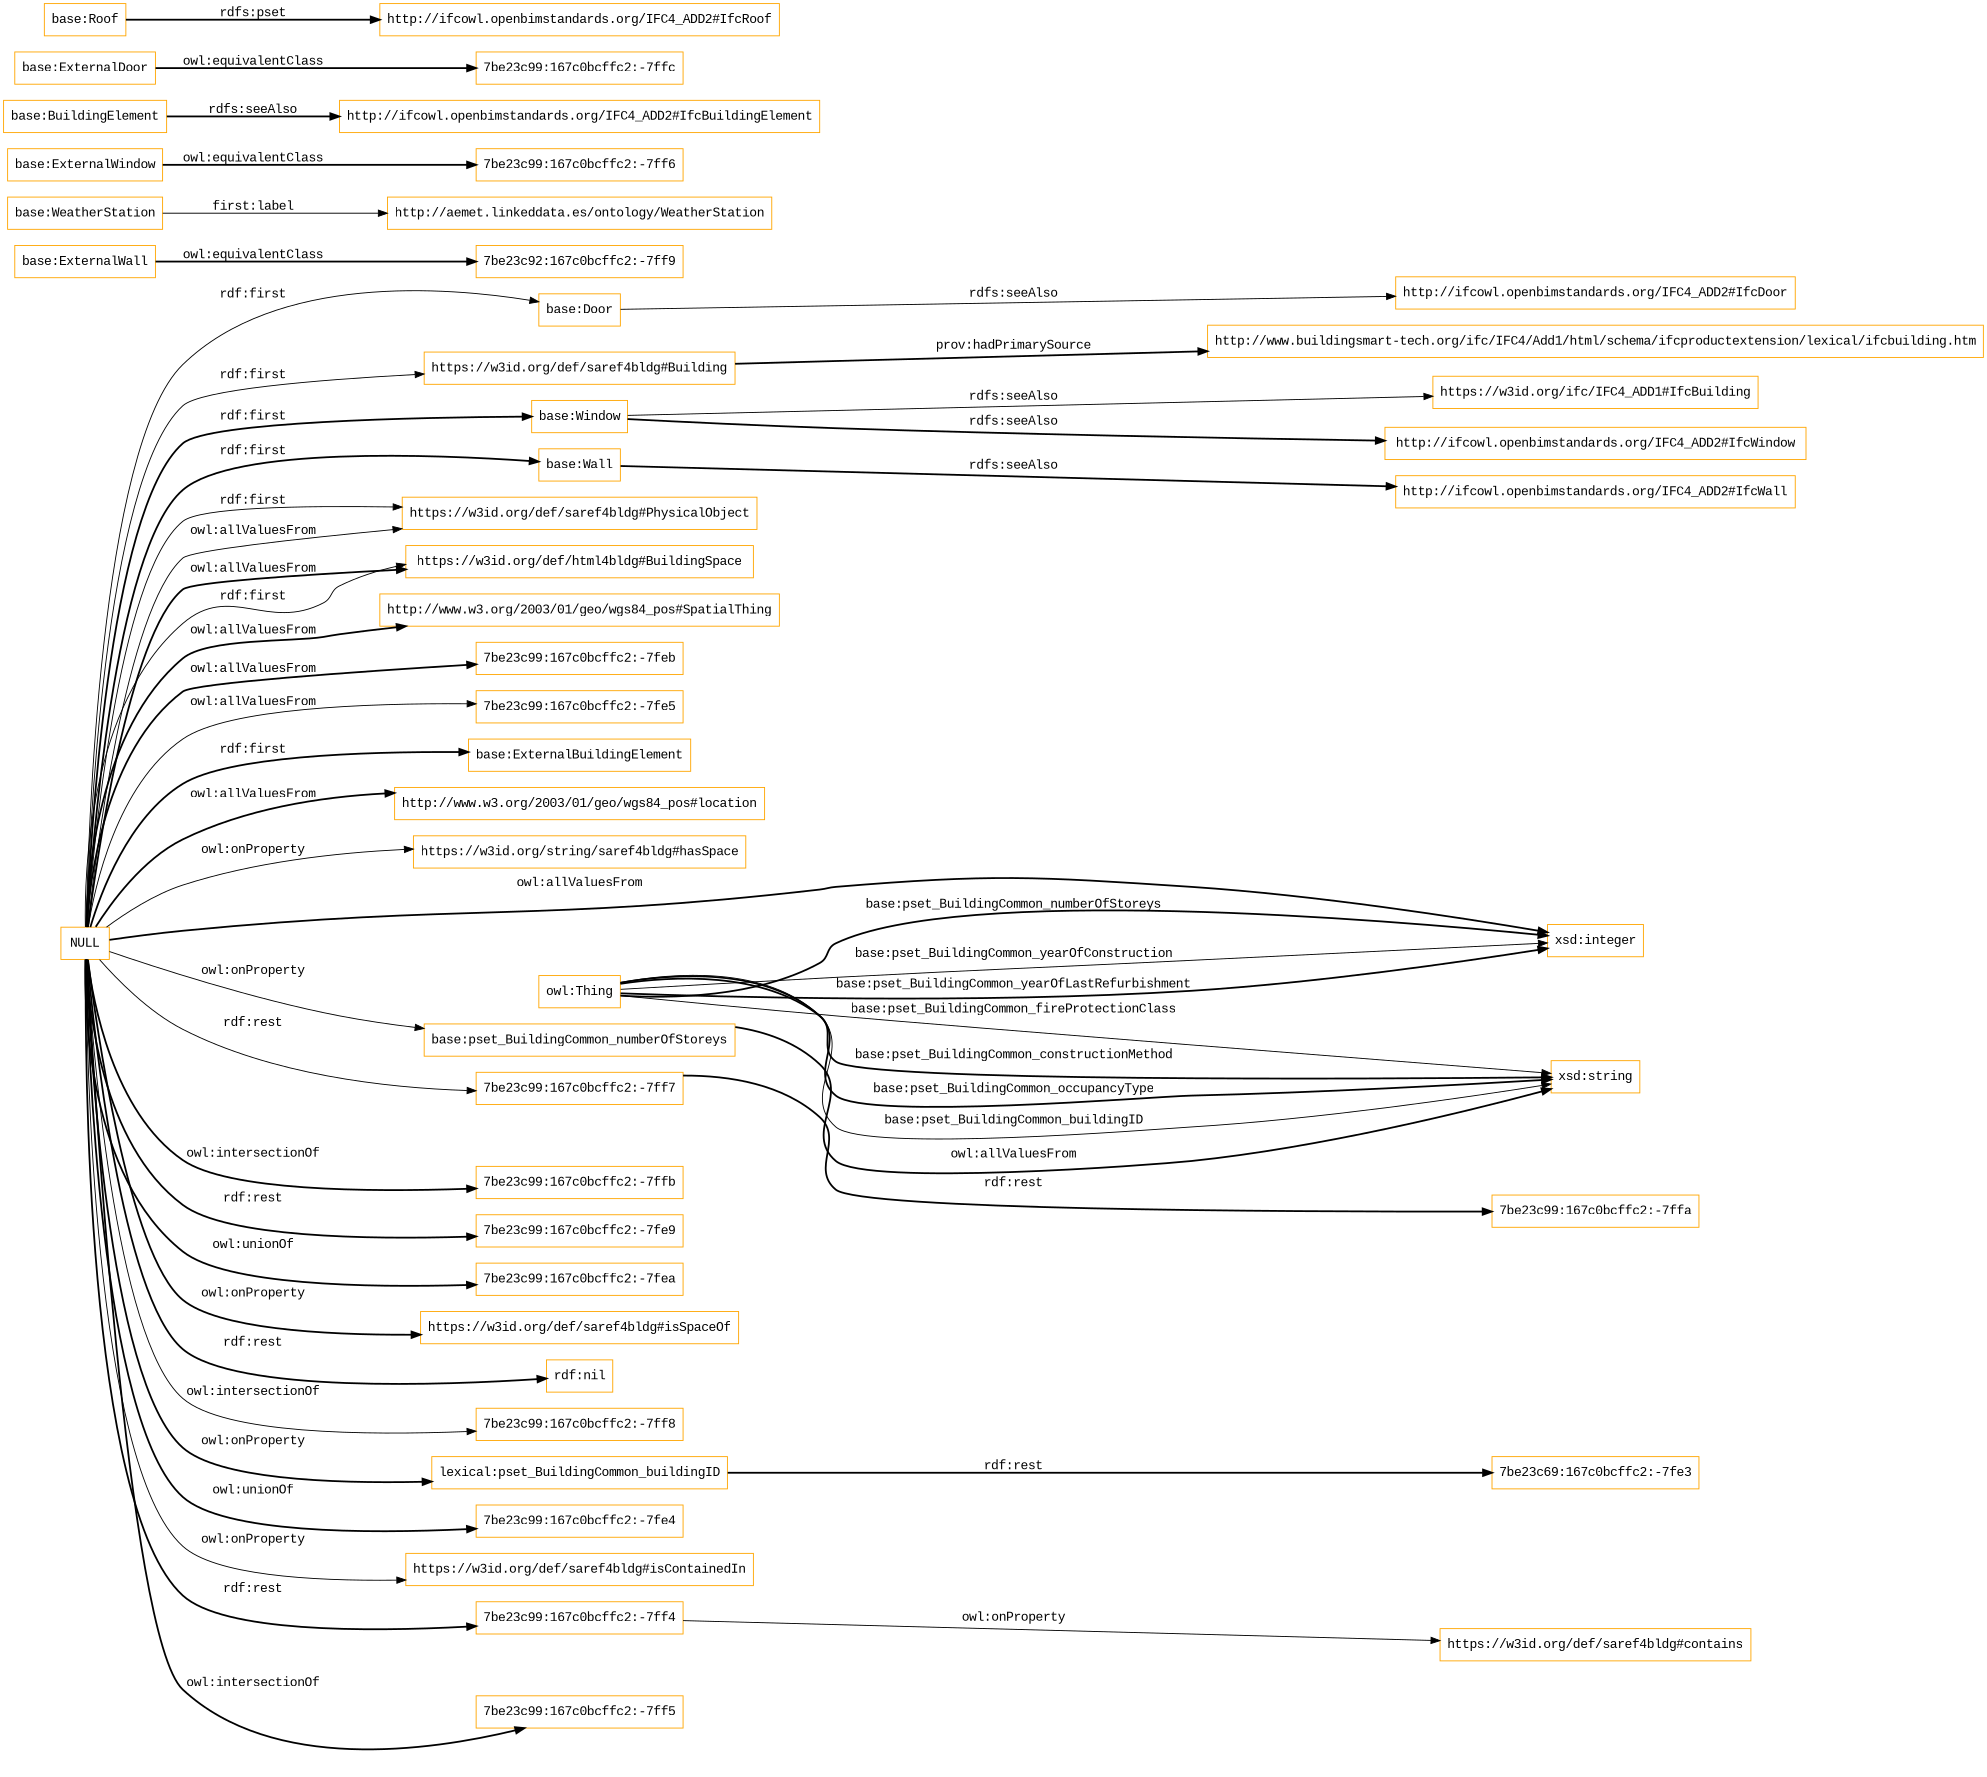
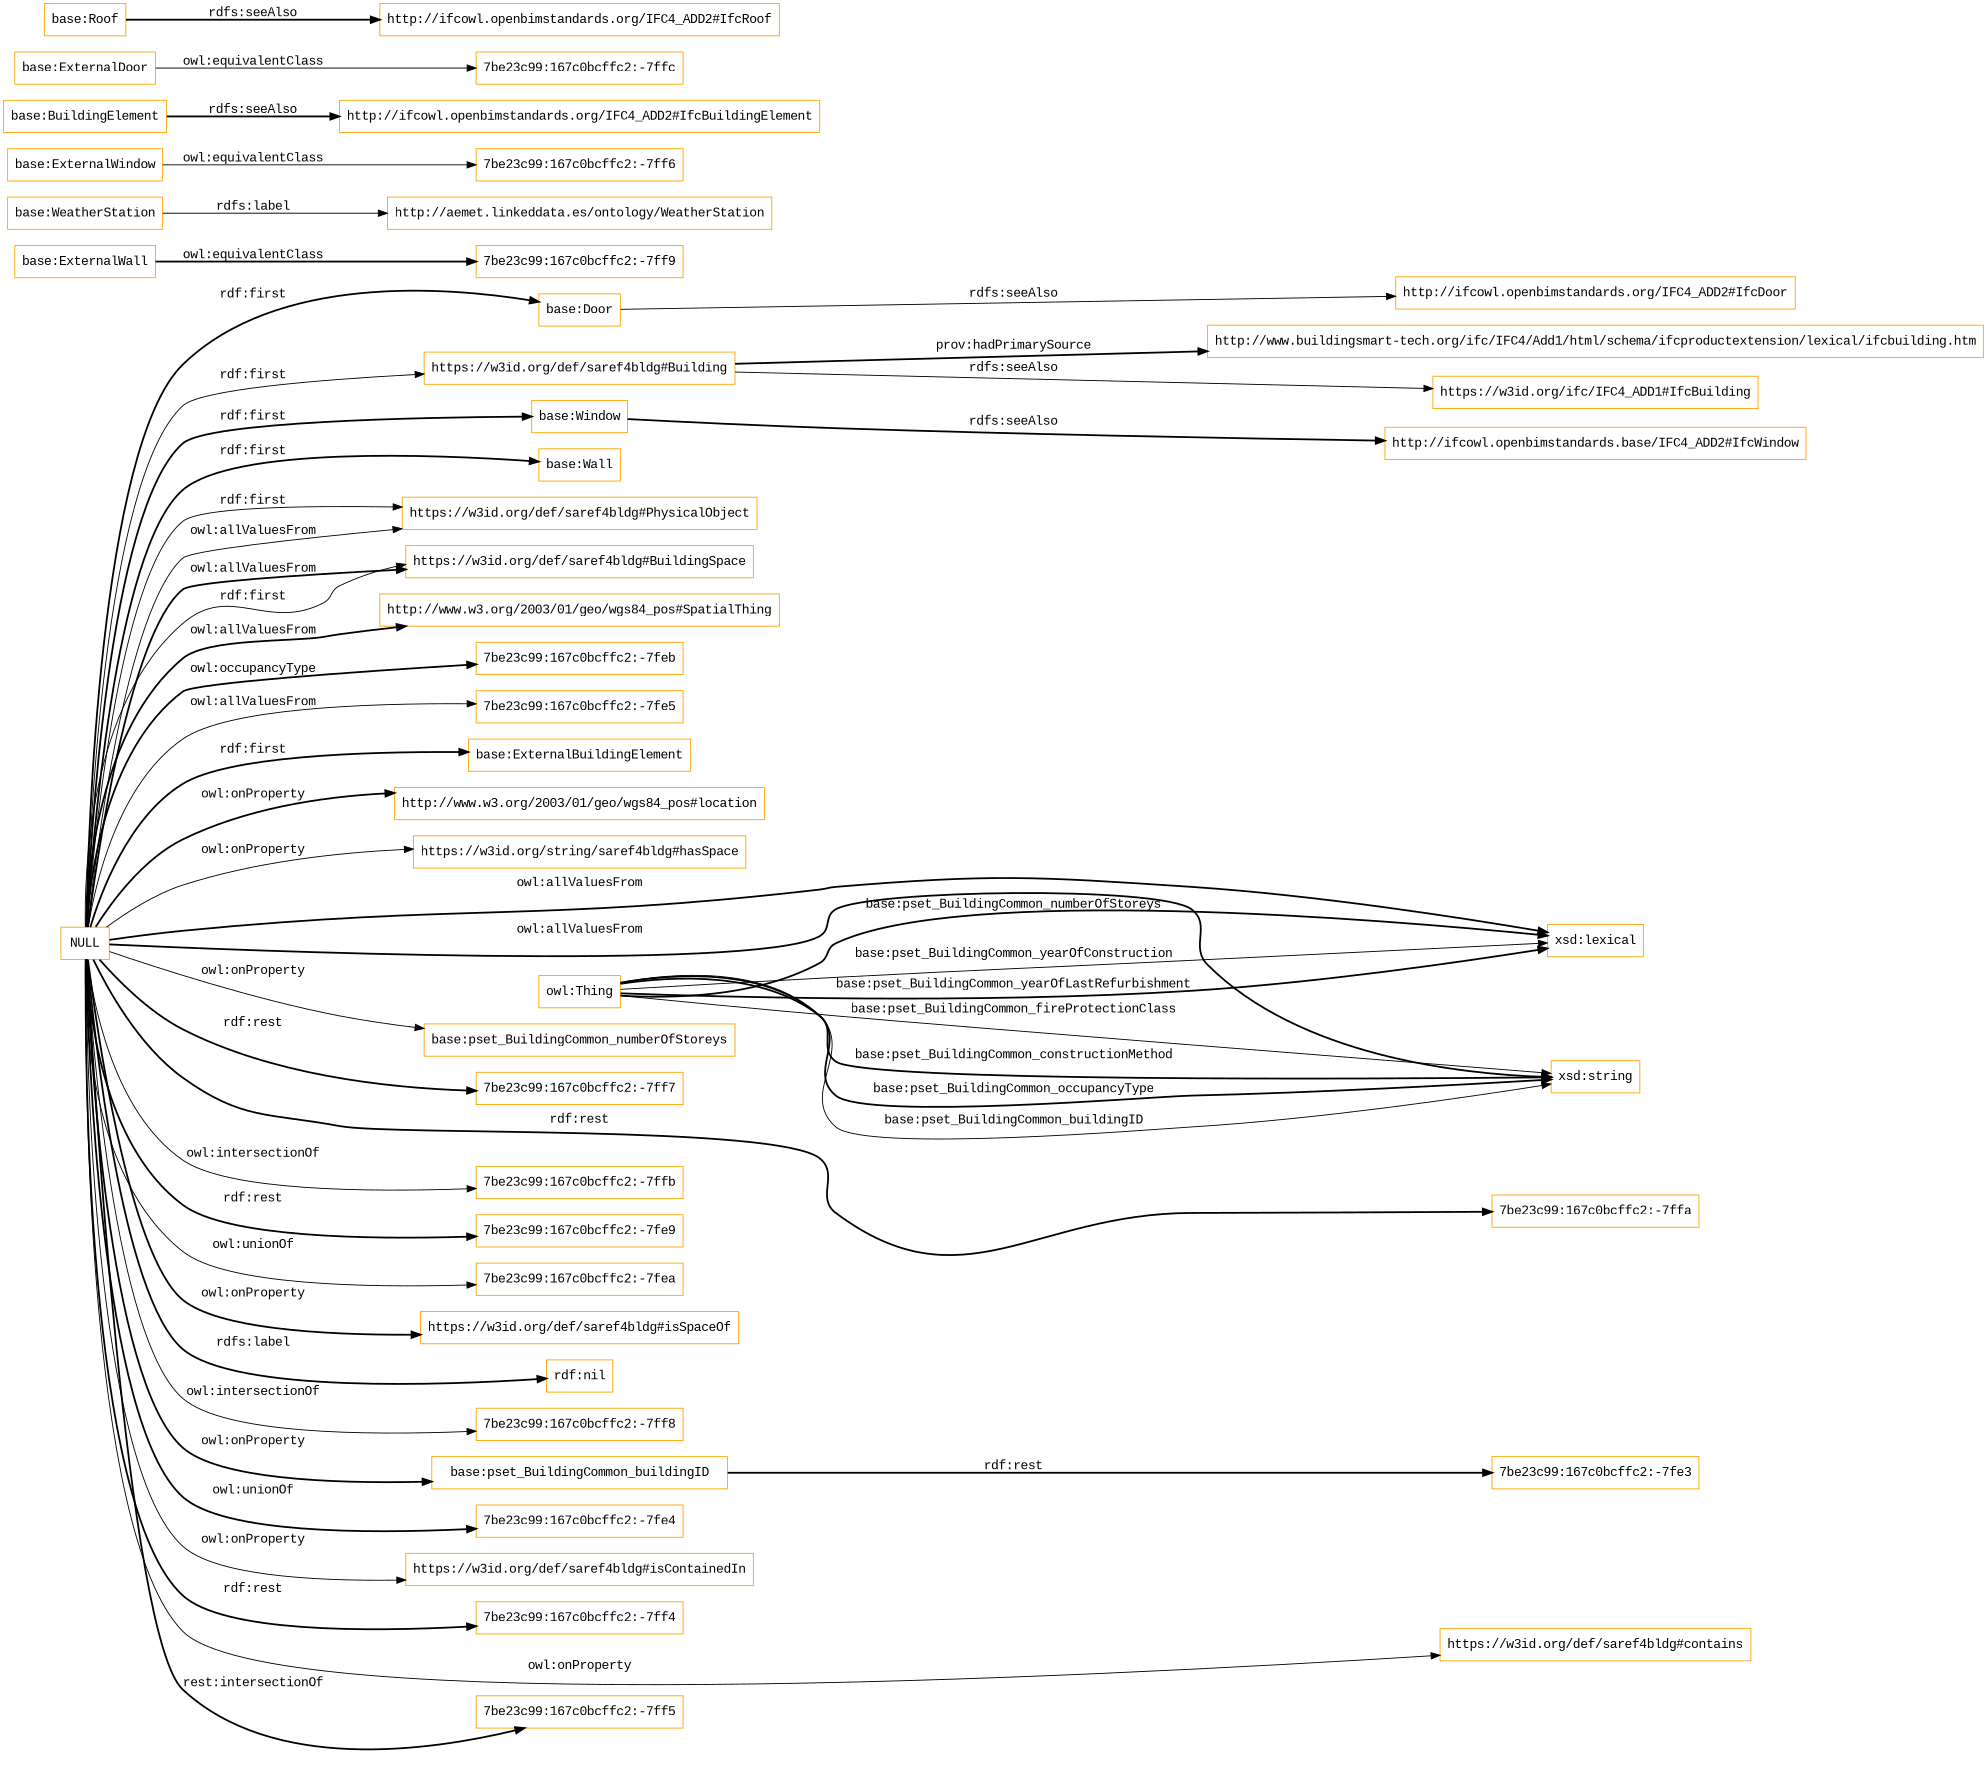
(253, 13) -> (253, 13)
(311, 68) -> (311, 68)
(315, 165) -> (315, 165)
(253, 206) -> (253, 206)
(580, 262) -> (580, 262)
(1026, 406) -> (1079, 380)
(1595, 443) -> (1595, 443)
(138, 460) -> (138, 460)
(1595, 492) -> none
(580, 562) -> (580, 562)
(253, 669) -> (253, 669)
(253, 794) -> (253, 794)
(1595, 941) -> (1595, 941)
(269, 1062) -> (269, 1062)
(1093, 1168) -> (853, 905)
(210, 1172) -> (210, 1172)
(1046, 1207) -> (783, 1147)
(173, 1241) -> (173, 1241)
(253, 1342) -> (253, 1342)
(580, 1473) -> (580, 1473)
(1595, 1473) -> (1595, 1473)
(1057, 1630) -> (460, 1680)
(253, 1683) -> (253, 1683)
